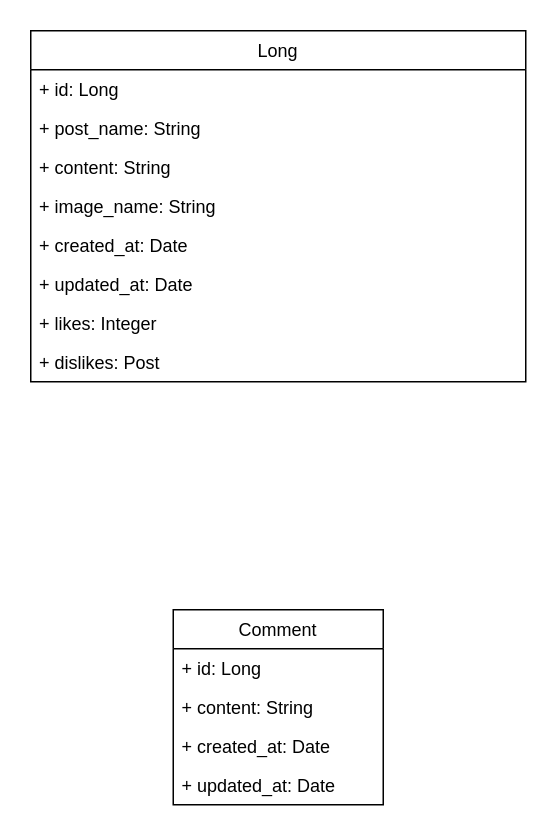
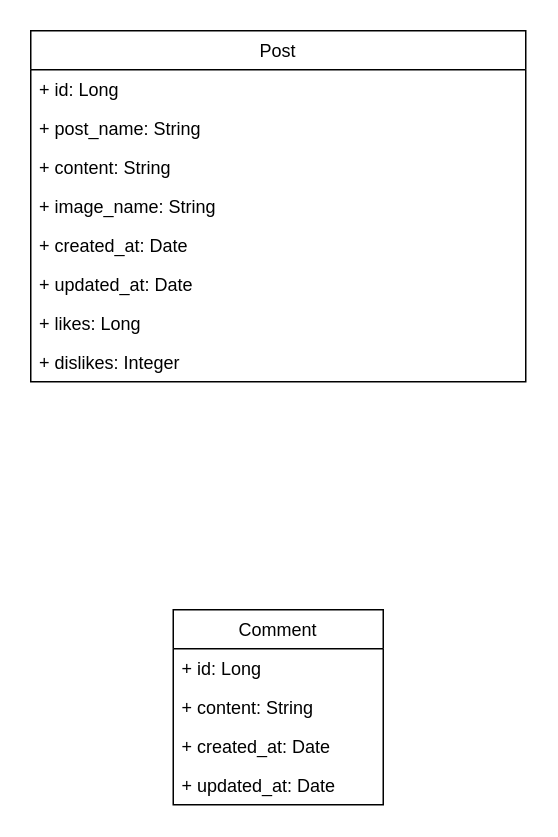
(278, 51) -> (278, 51)
(108, 324) -> (93, 324)
(106, 363) -> (121, 363)
